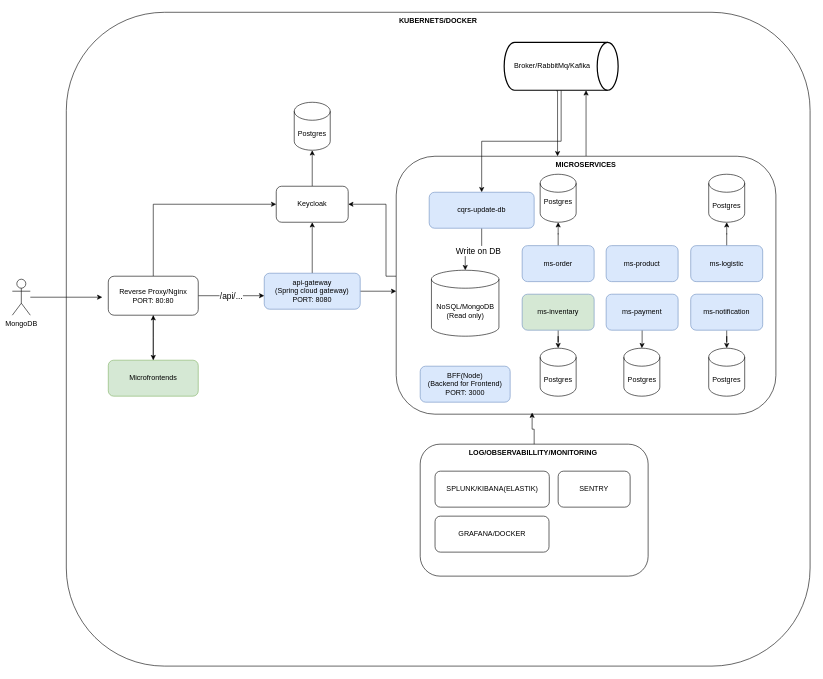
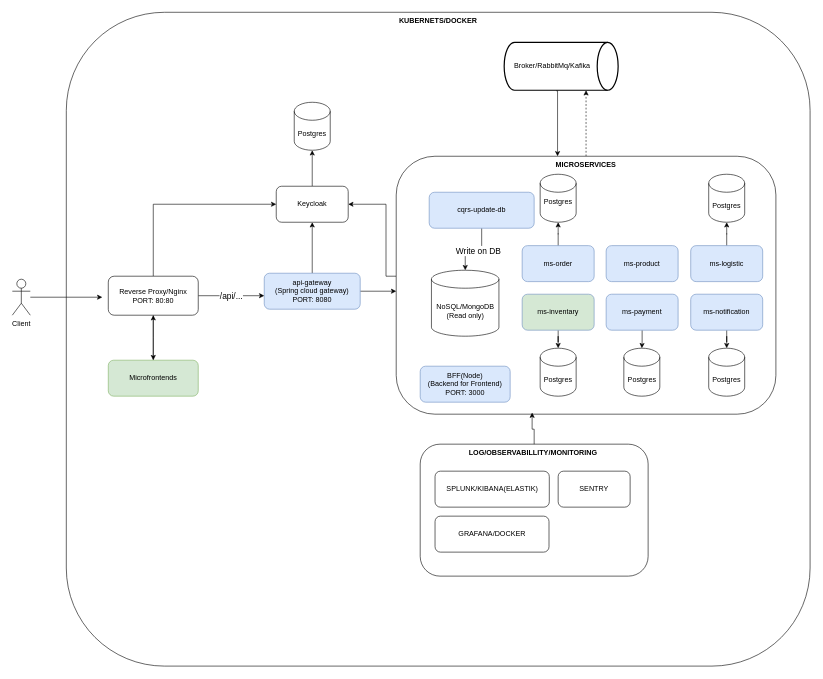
(586, 125) -> (586, 125)
(482, 186) -> none
(22, 324) -> (22, 324)
